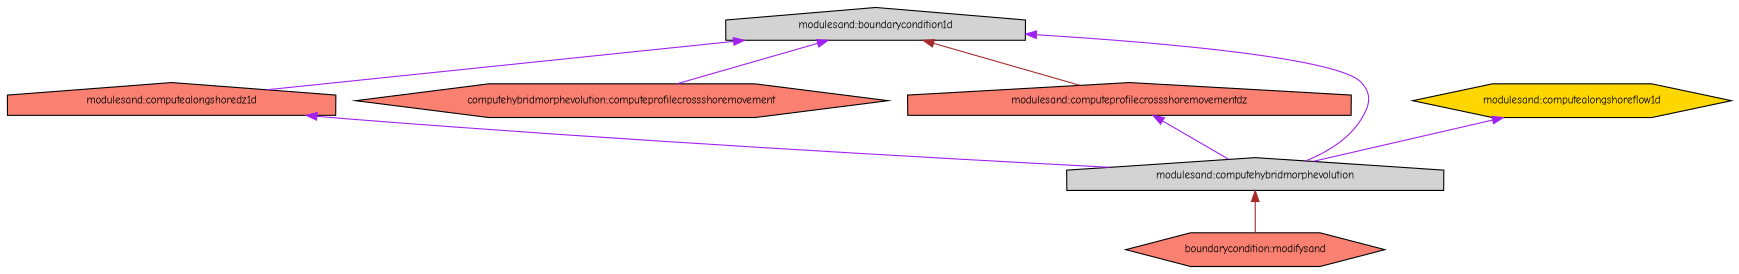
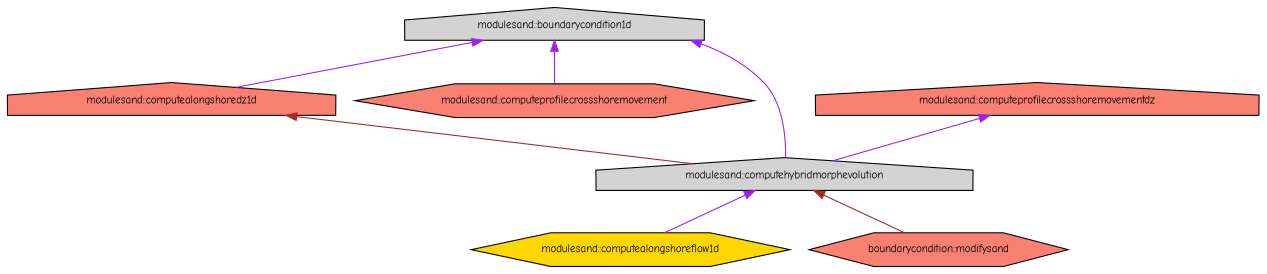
(1007, 64) -> none
(622, 101) -> (555, 101)
(1403, 141) -> (705, 214)
(713, 144) -> (495, 140)
